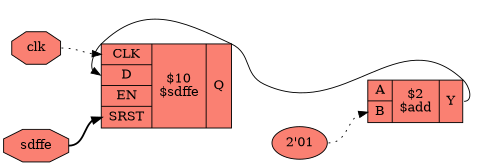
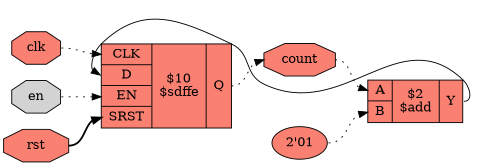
none -> (300, 60)
none -> (36, 97)
(36, 146) -> (36, 146)
